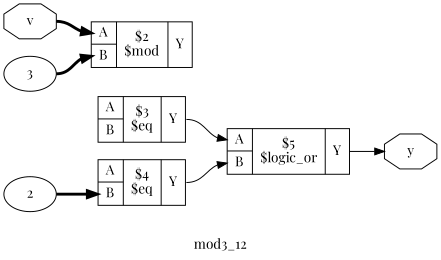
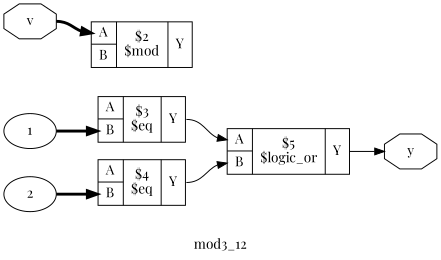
(30, 74) -> none
none -> (30, 131)
